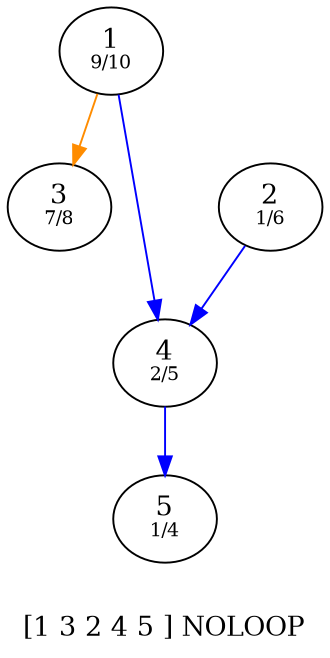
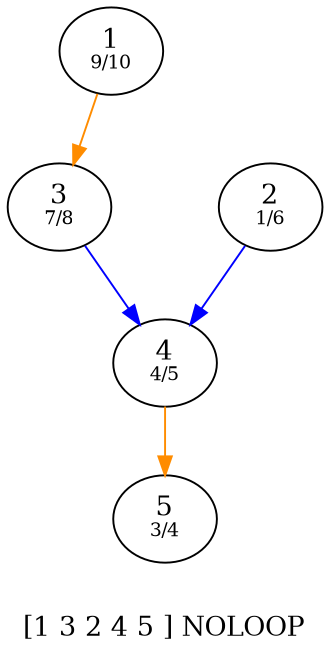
(137, 197) -> (107, 277)
(165, 375) -> (165, 375)
(165, 431) -> (165, 431)
(165, 531) -> (165, 531)
